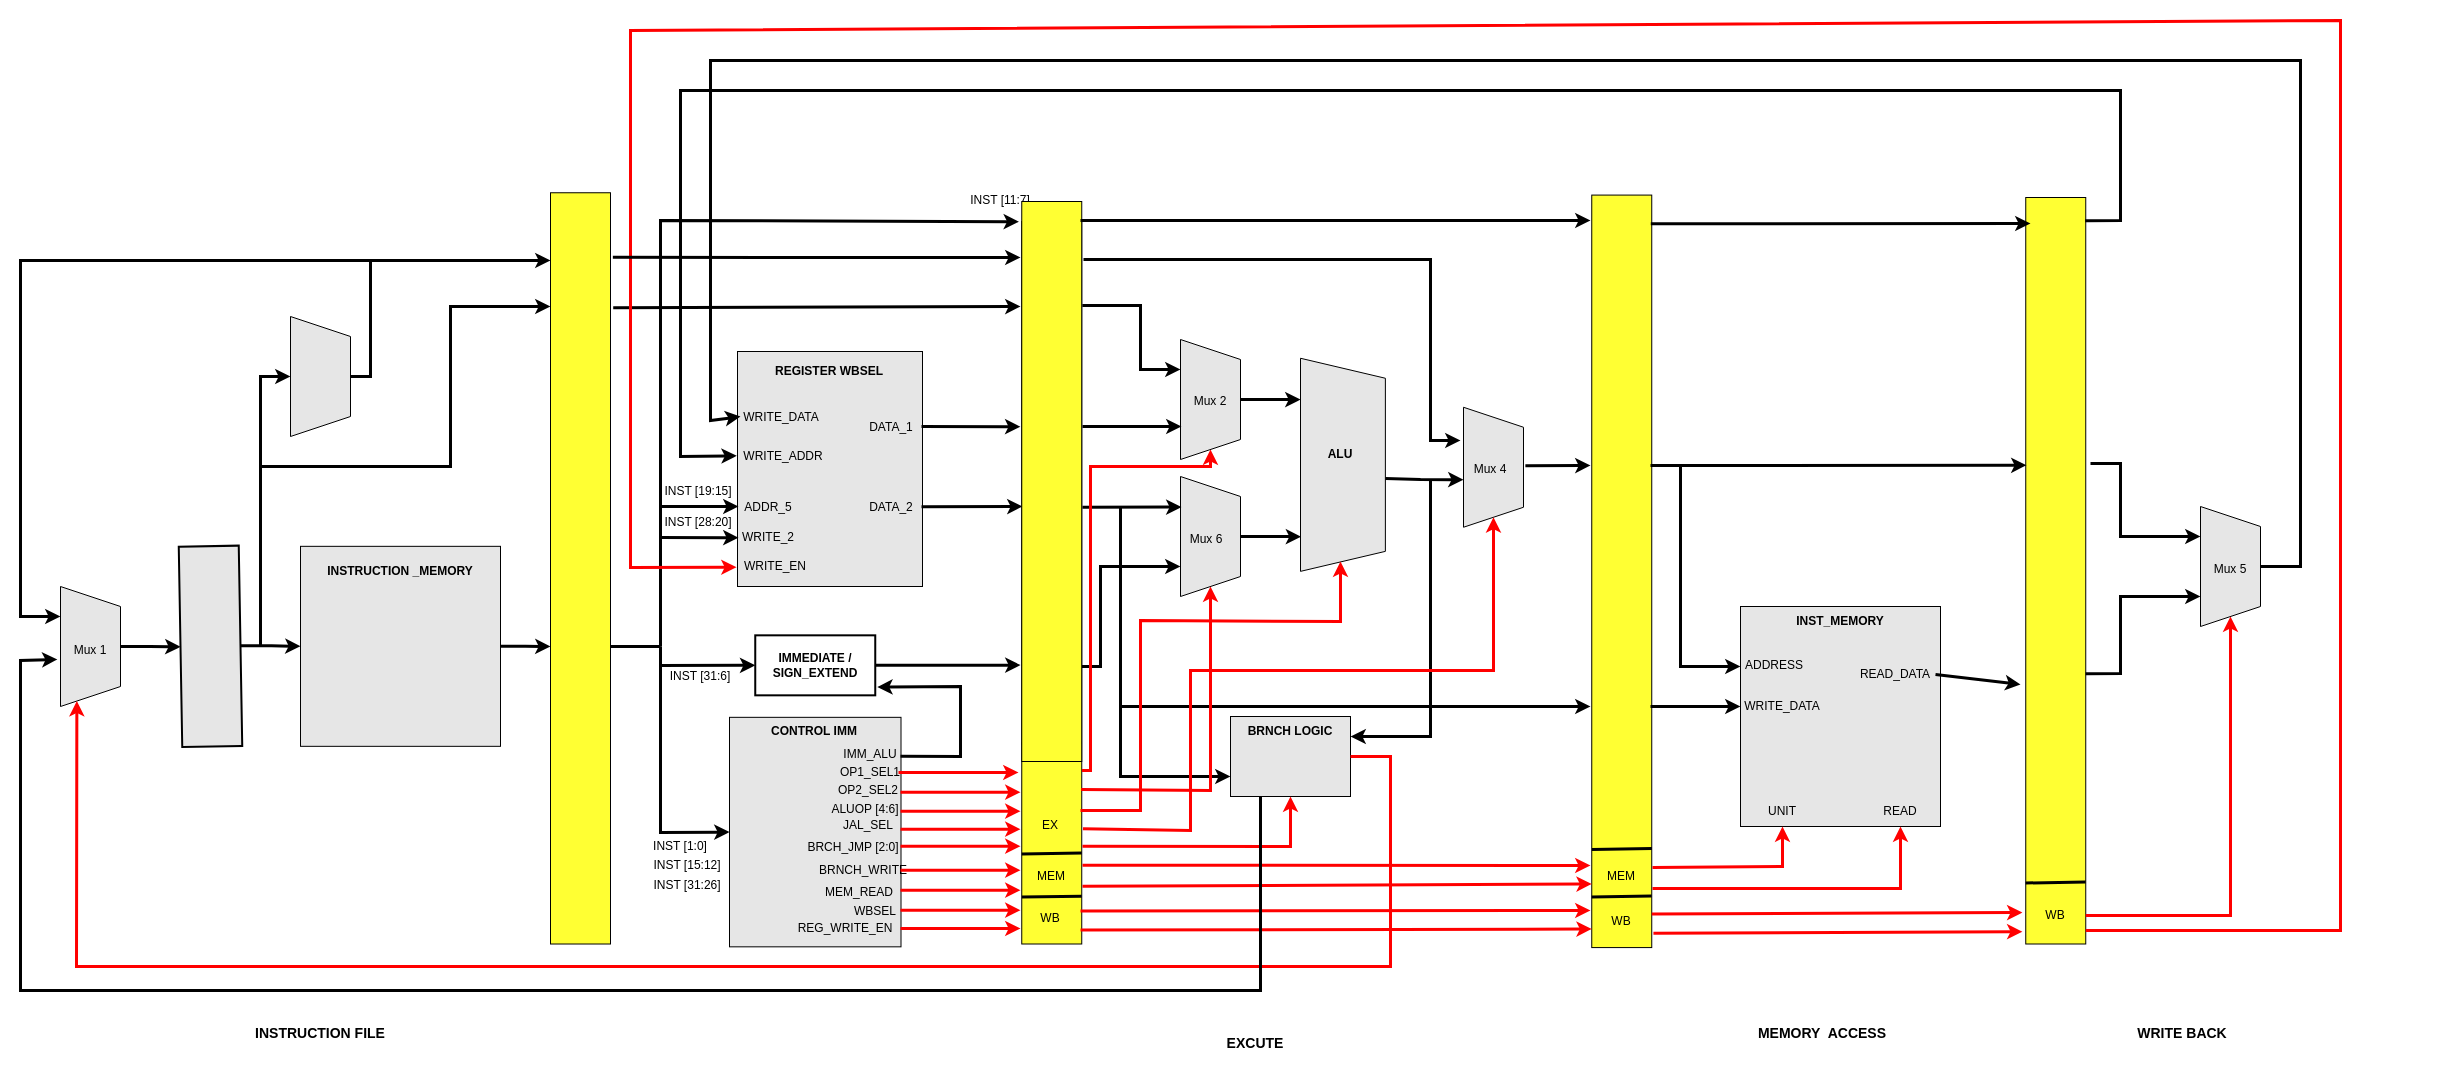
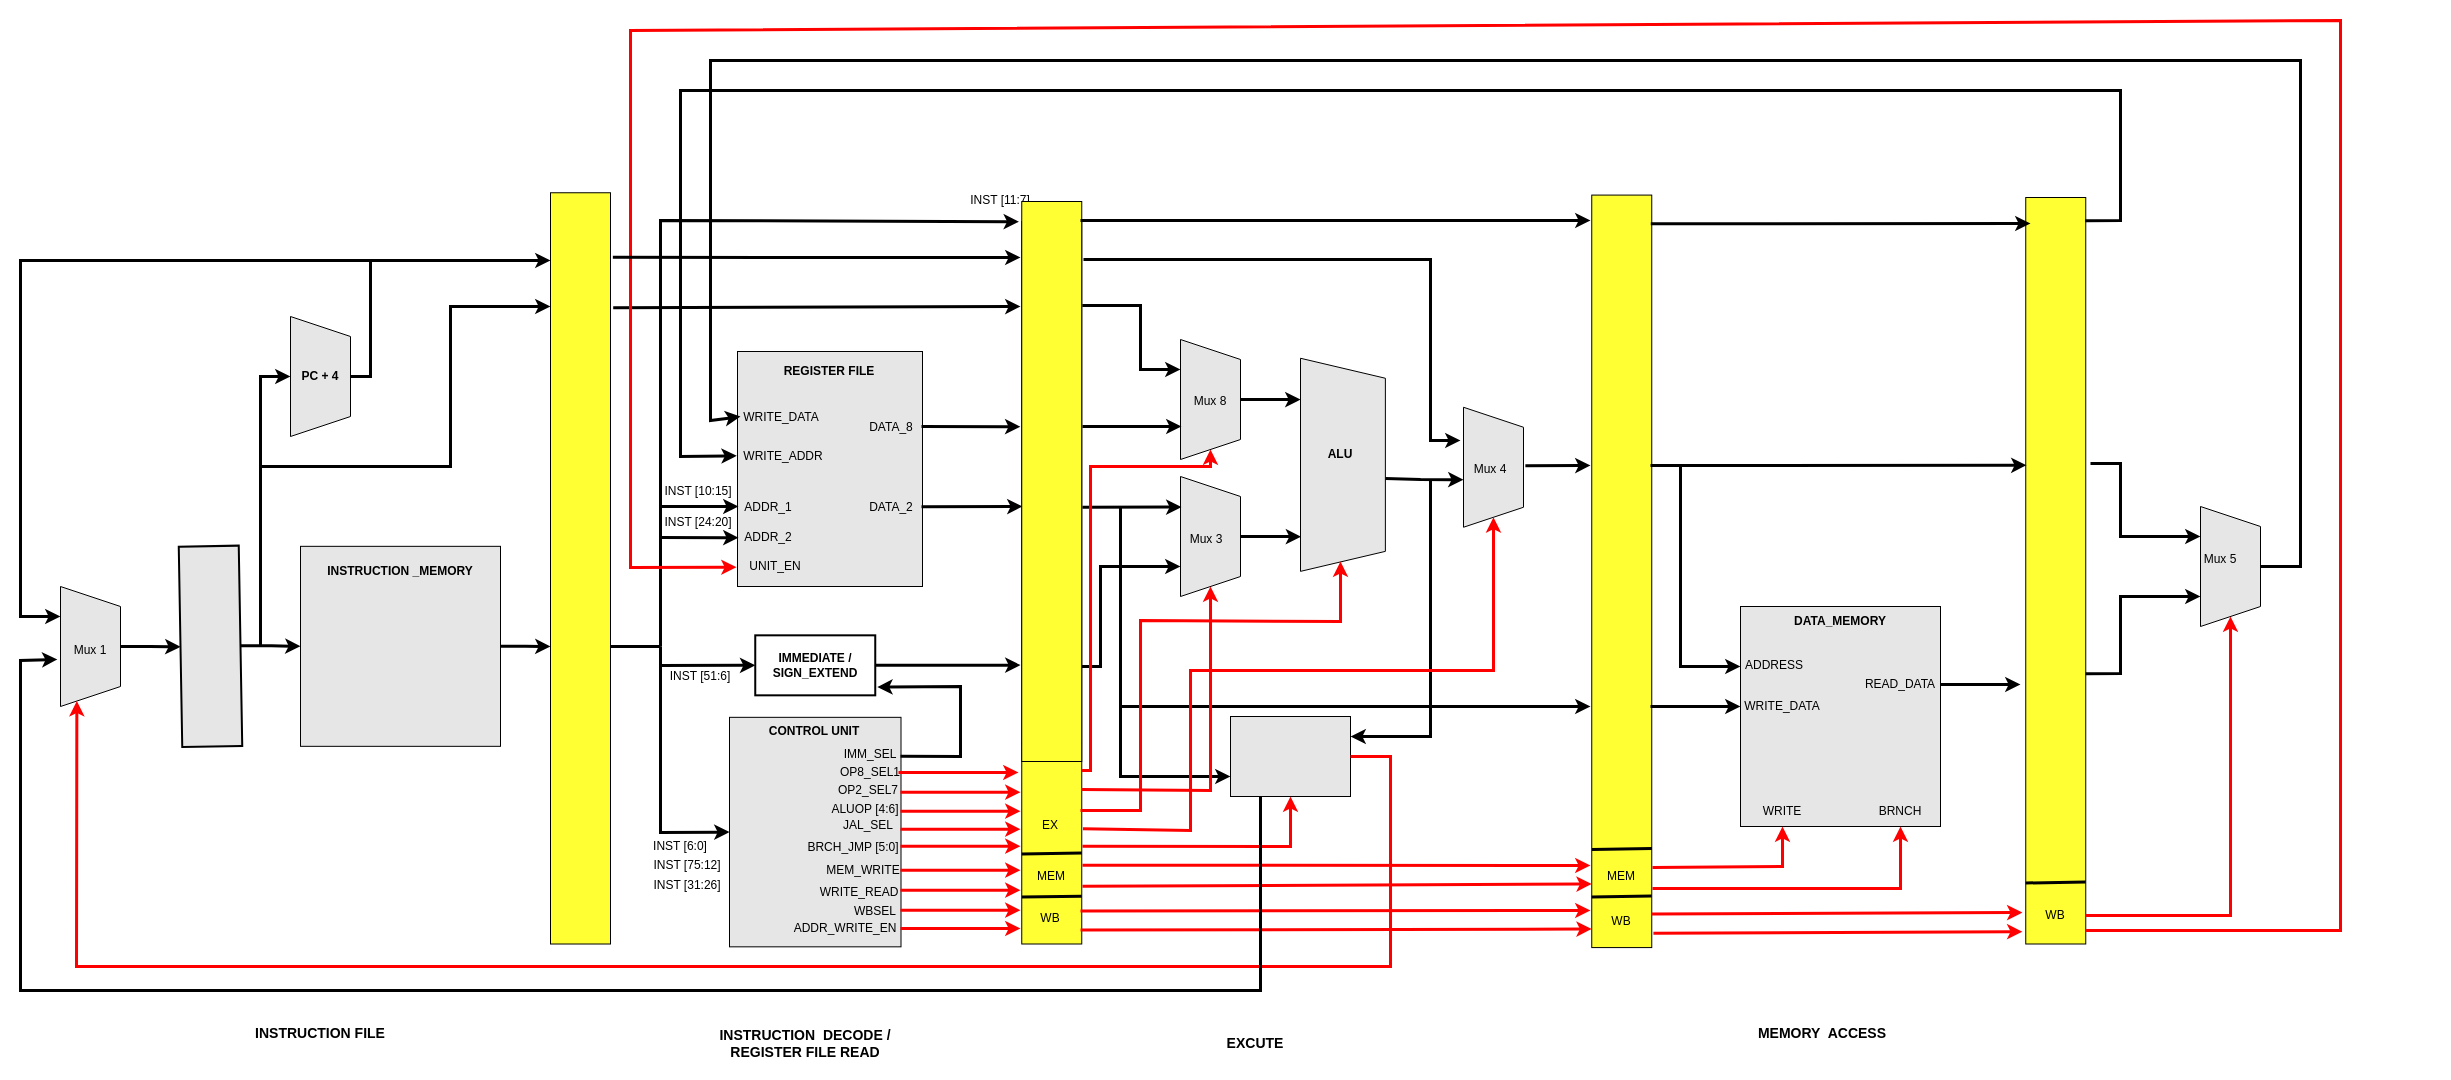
(830, 372) -> (830, 372)
none -> (321, 377)
(1211, 402) -> (1211, 402)
(892, 428) -> (892, 428)
(699, 492) -> (699, 492)
(769, 508) -> (769, 508)
(699, 523) -> (699, 523)
(769, 538) -> (769, 538)
(1207, 540) -> (1207, 540)
(776, 567) -> (776, 567)
(2231, 570) -> (2221, 560)
(1841, 622) -> (1841, 622)
(1896, 675) -> (1901, 685)
(701, 677) -> (701, 677)
(1291, 731) -> none
(815, 732) -> (815, 732)
(871, 755) -> (871, 755)
(871, 773) -> (871, 773)
(869, 791) -> (869, 791)
(1783, 812) -> (1783, 812)
(1901, 812) -> (1901, 812)
(681, 847) -> (681, 847)
(854, 848) -> (854, 848)
(688, 866) -> (688, 866)
(864, 871) -> (864, 871)
(860, 893) -> (860, 893)
(846, 929) -> (846, 929)
(2182, 1034) -> none
none -> (806, 1044)
